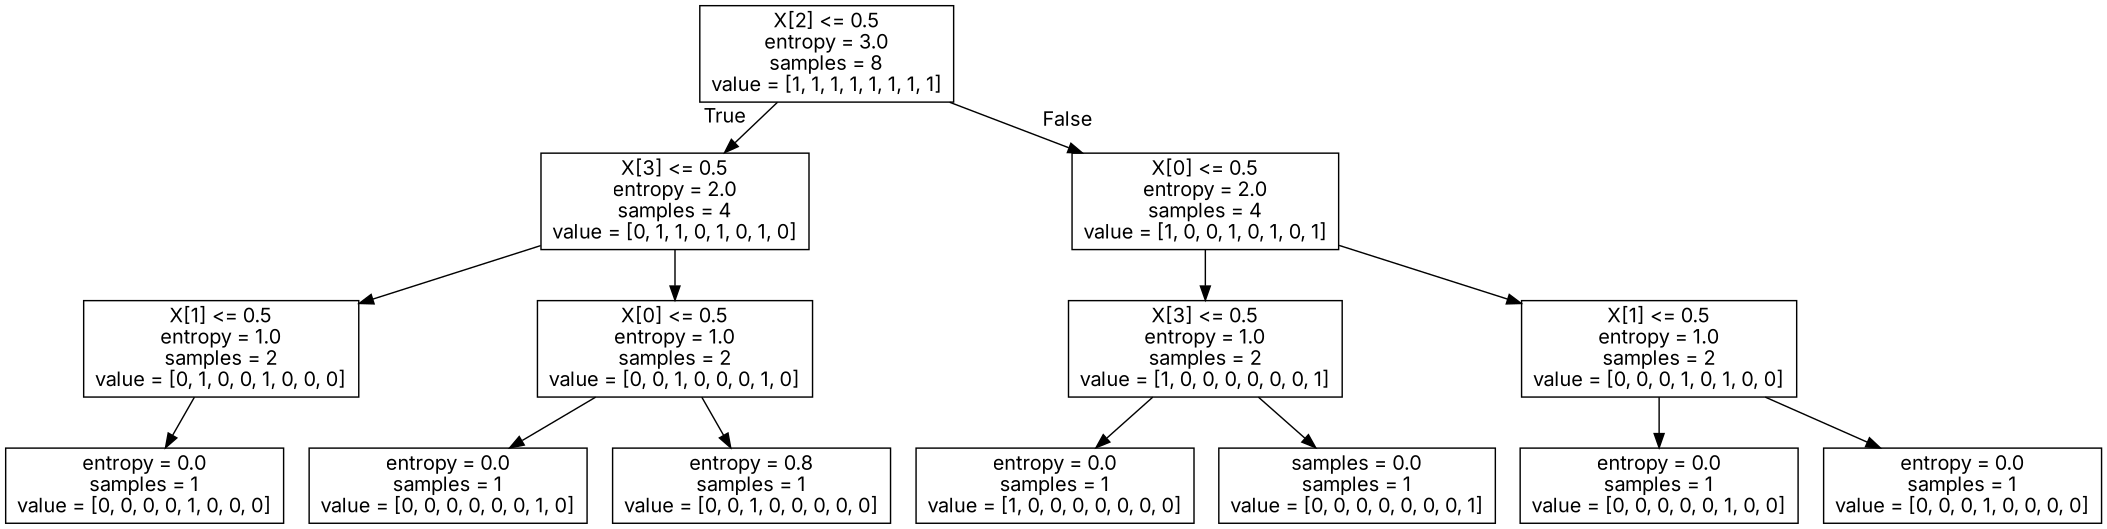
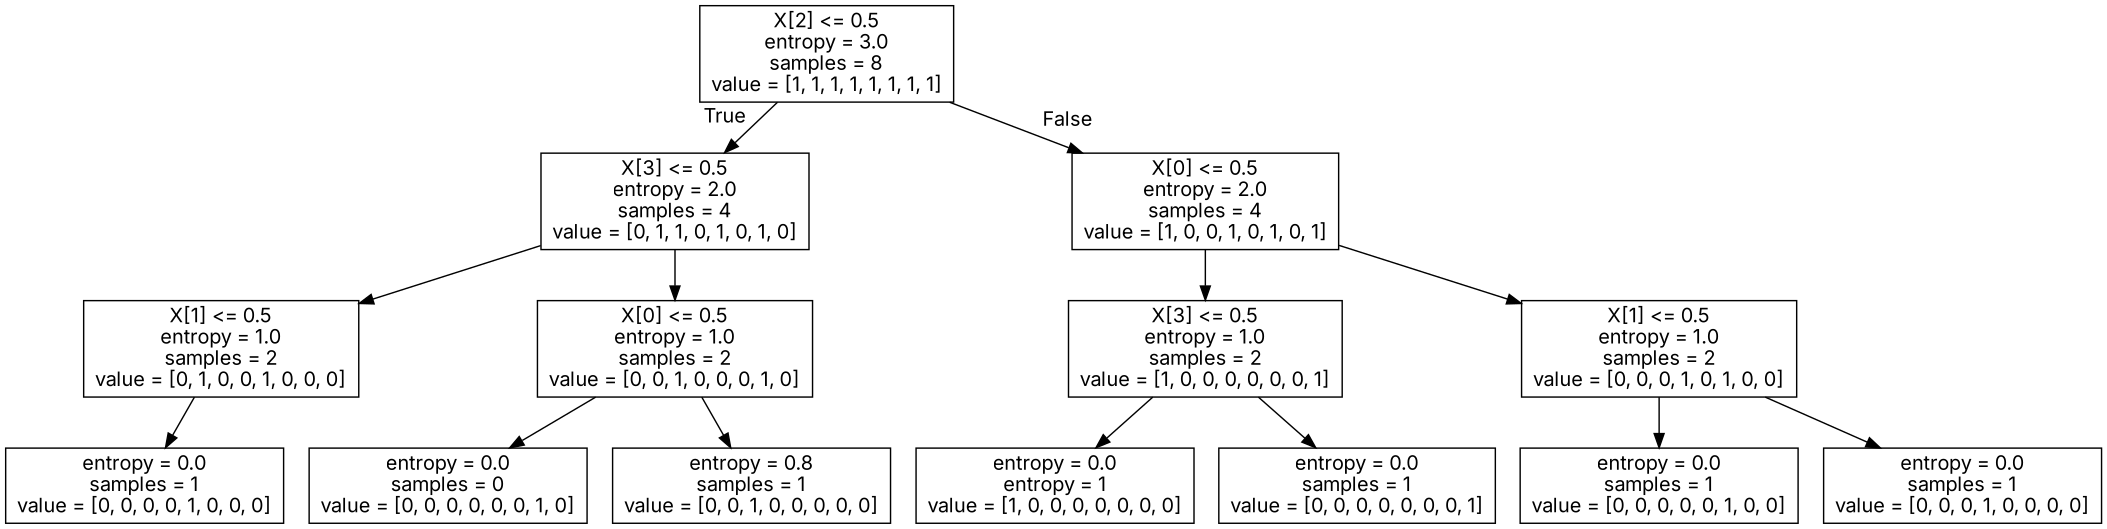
(448, 486) -> (448, 486)
(1055, 486) -> (1055, 486)
(1357, 486) -> (1357, 486)
